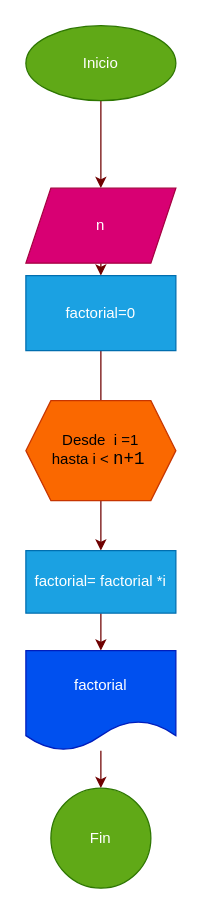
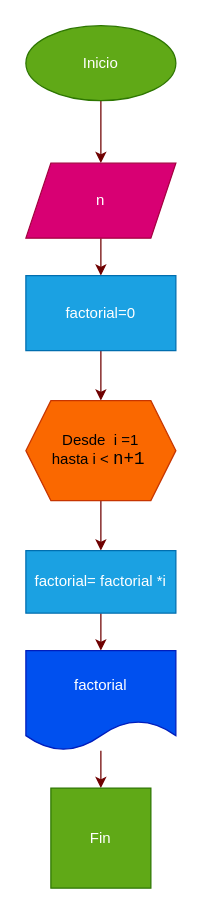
(101, 226) -> (101, 201)
(101, 394) -> (101, 391)
(101, 838) -> (101, 838)
